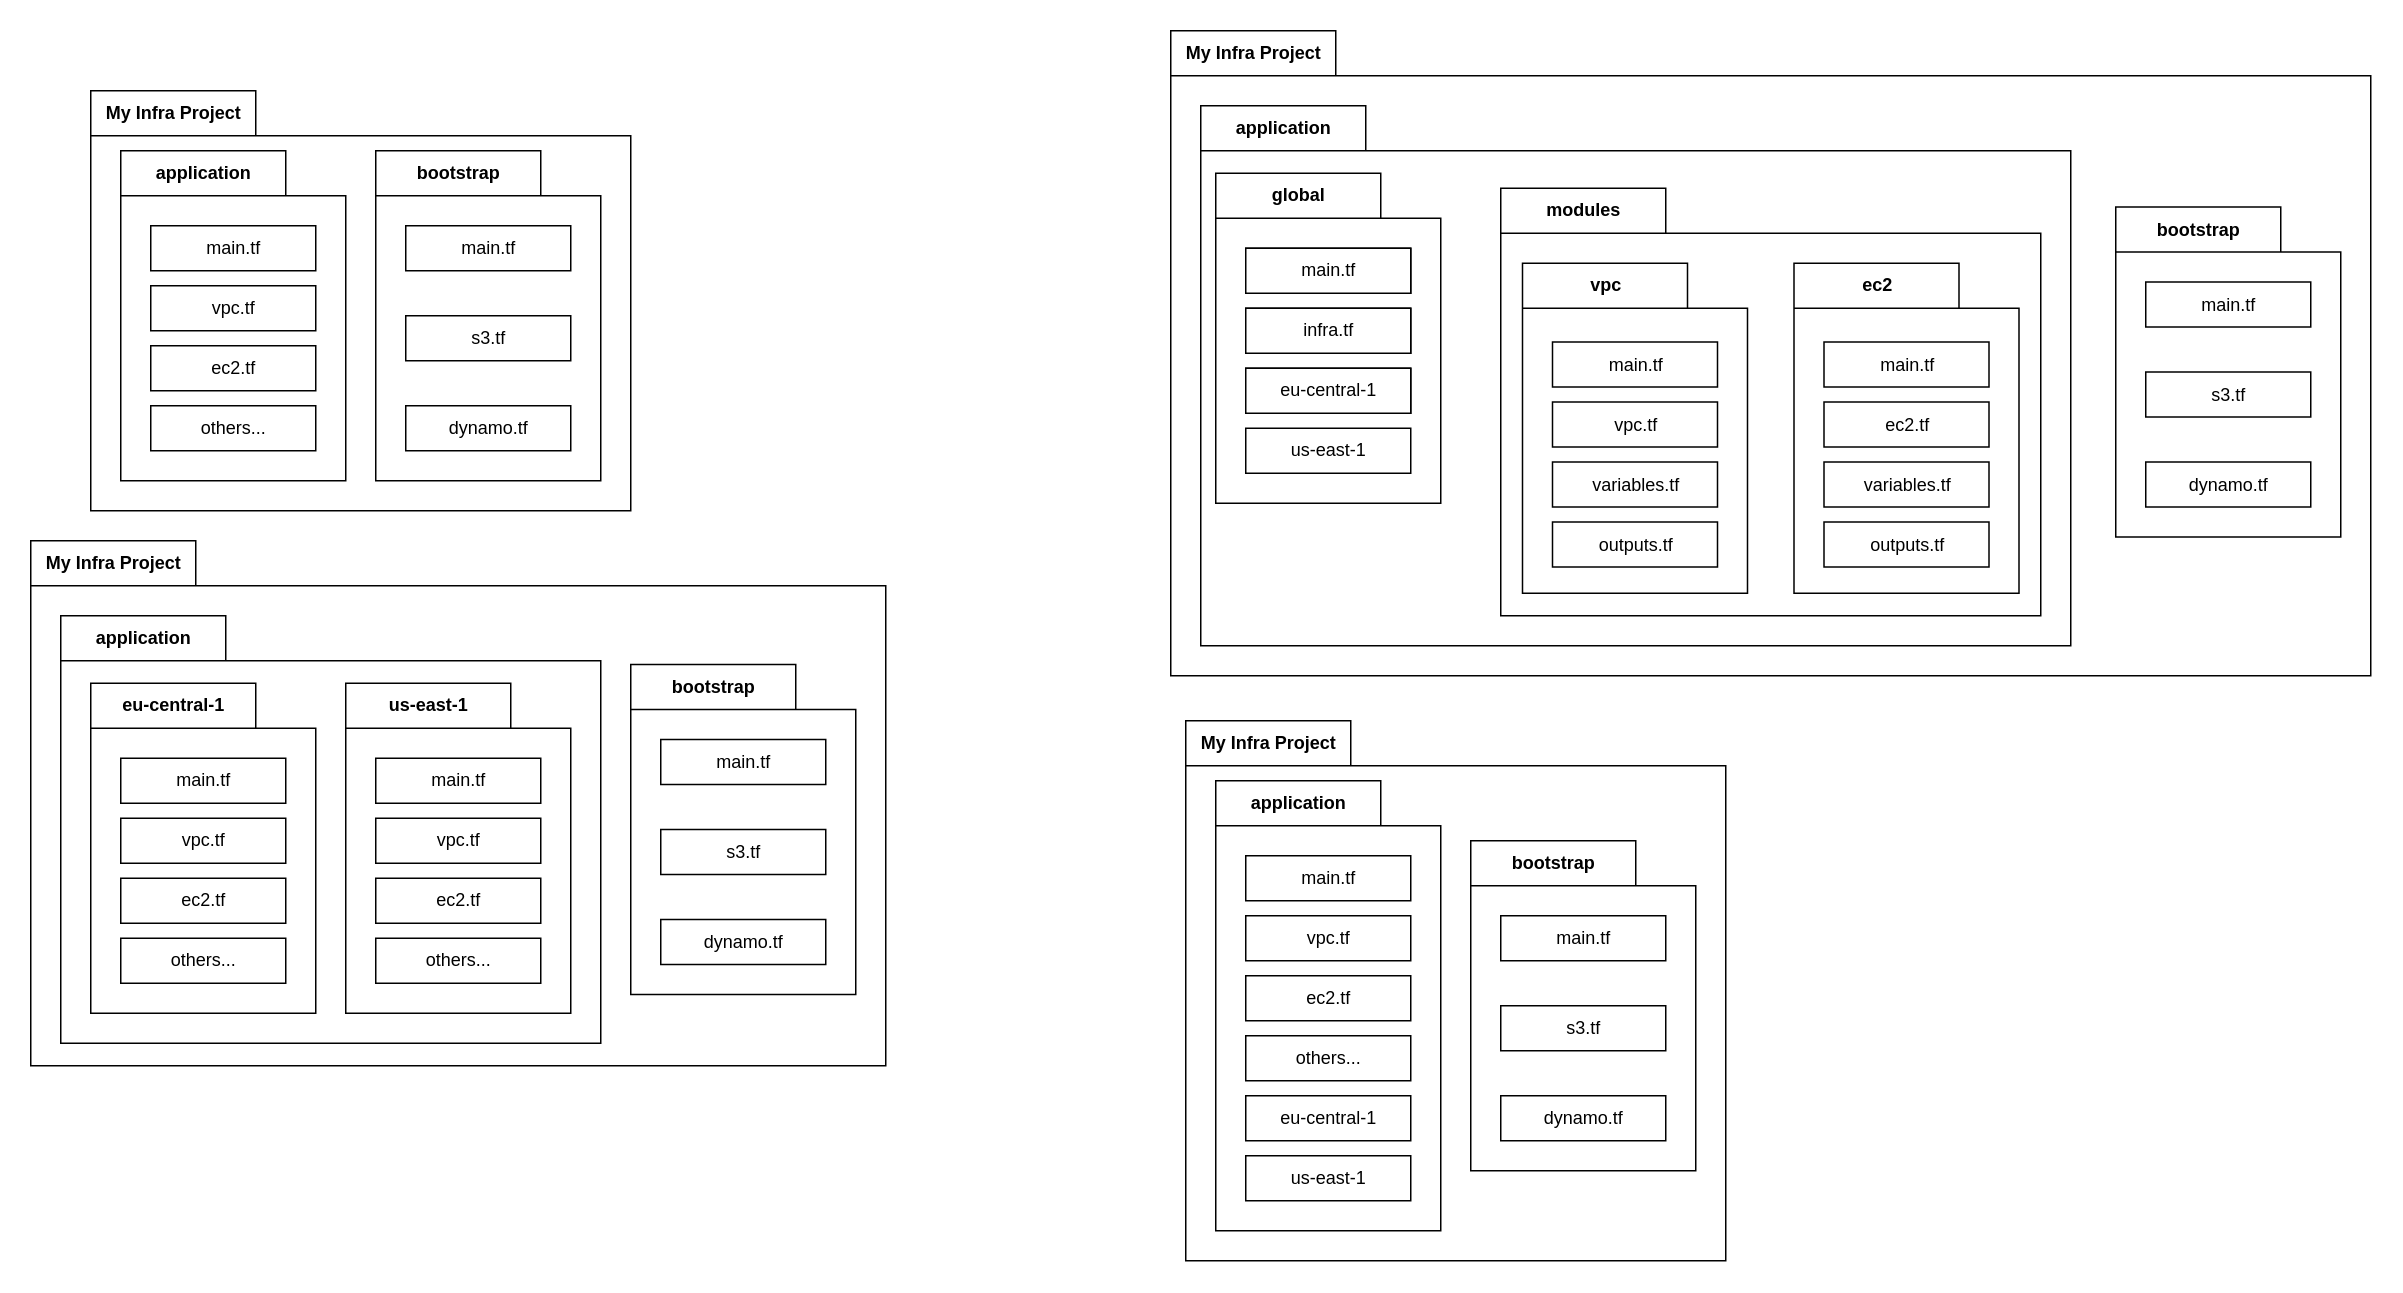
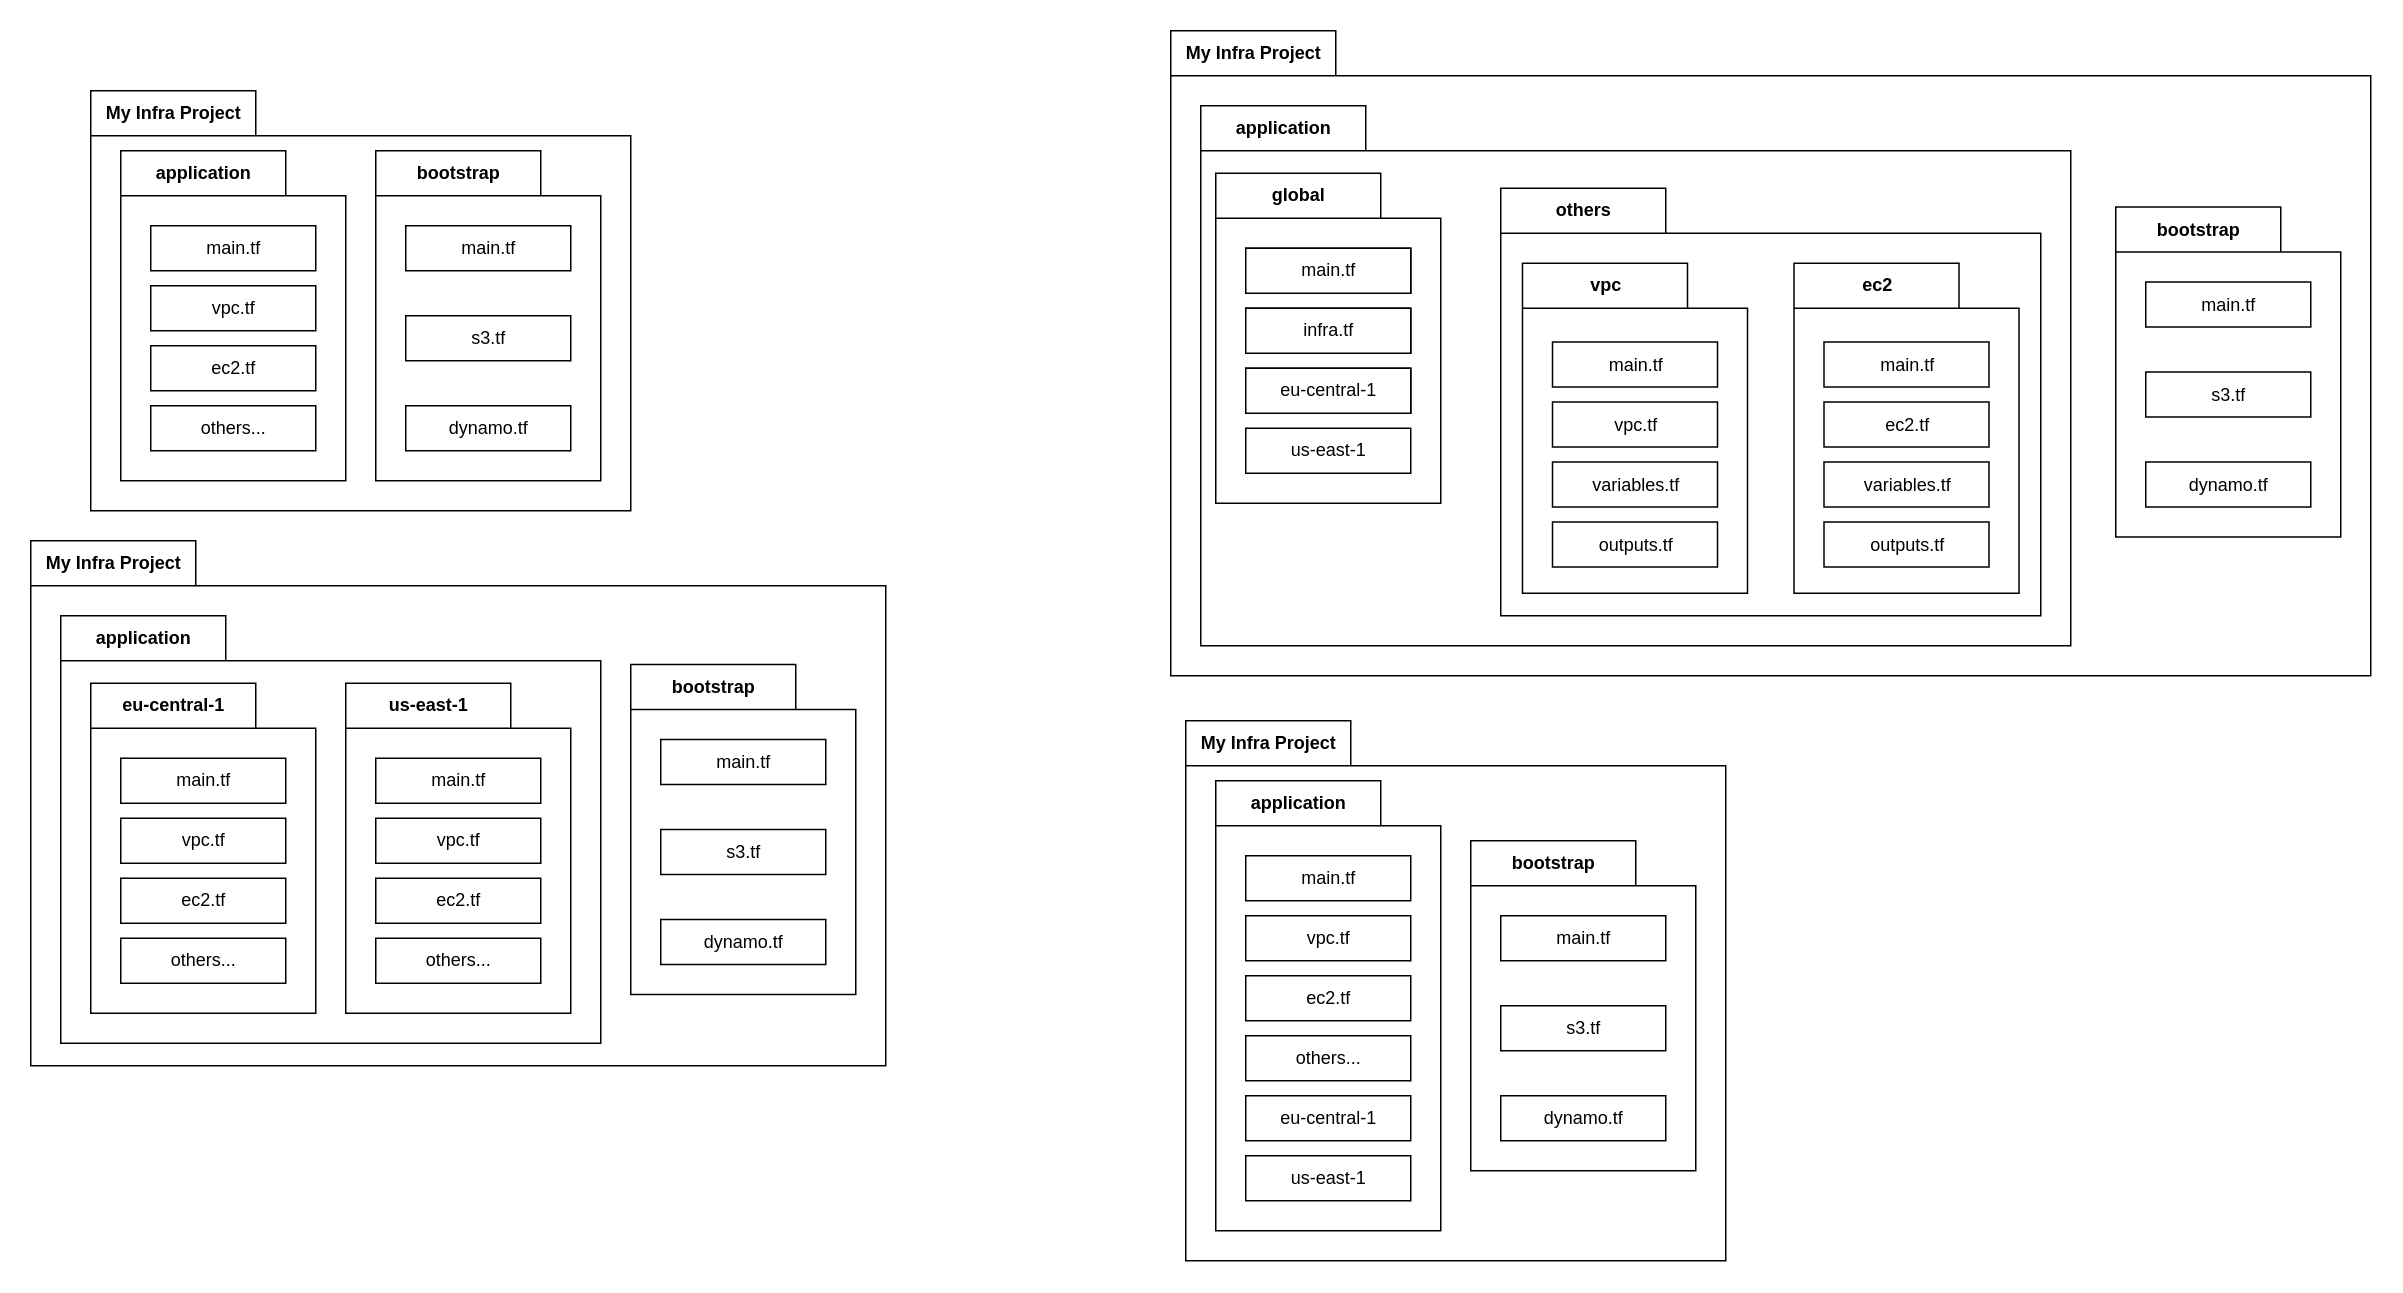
(1584, 211) -> (1584, 211)
